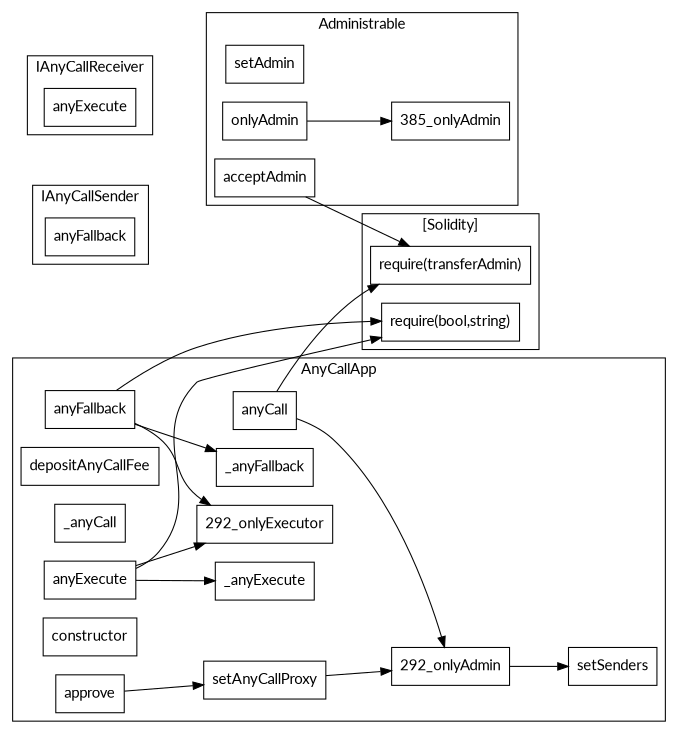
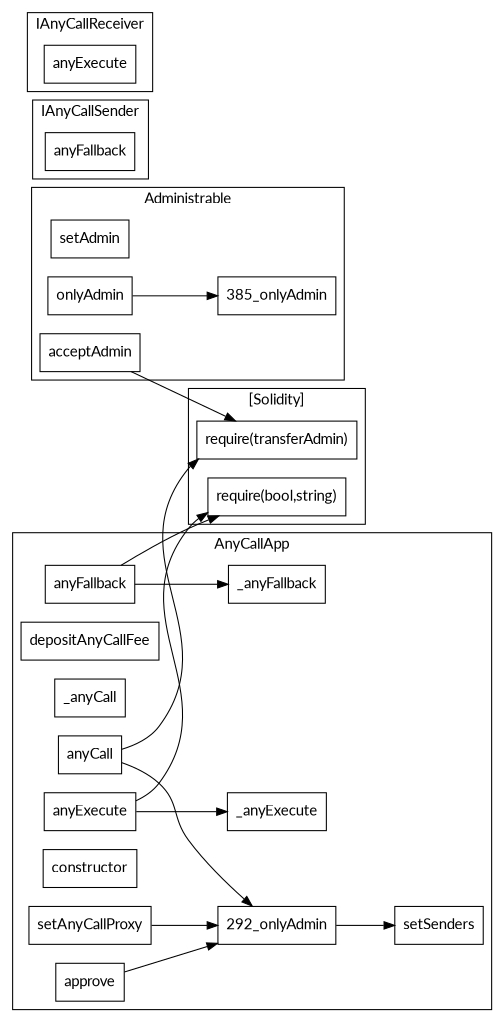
(265, 524) -> none
(159, 688) -> (166, 959)
